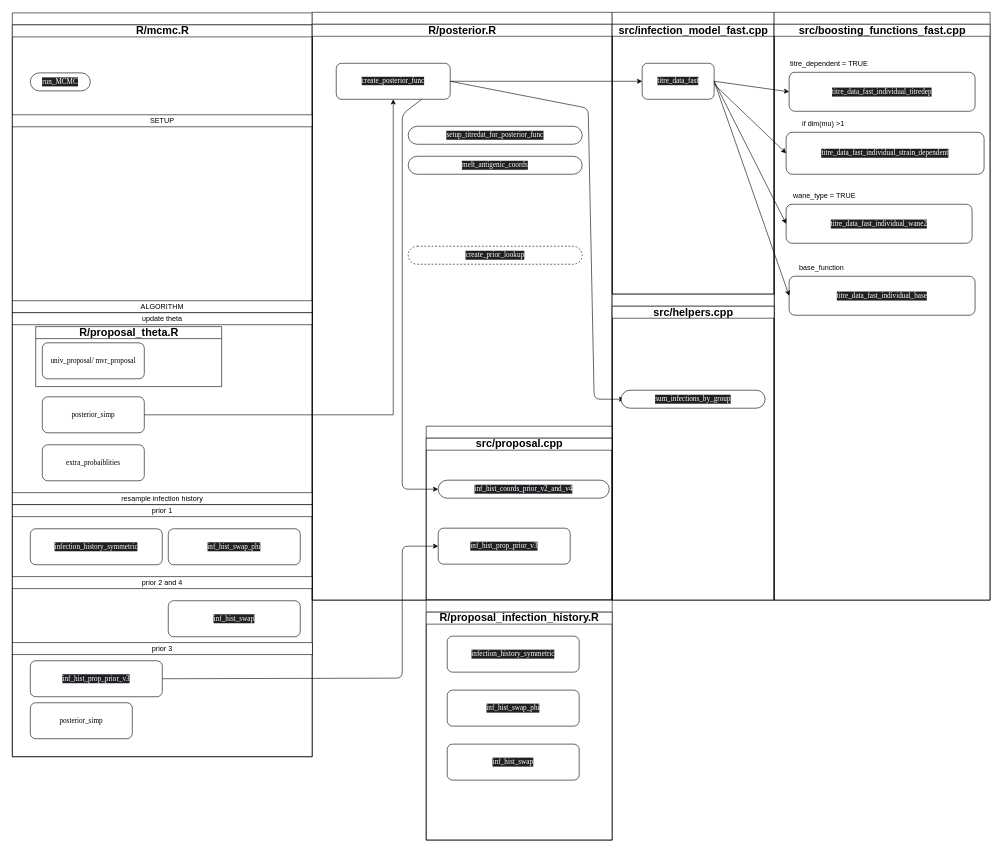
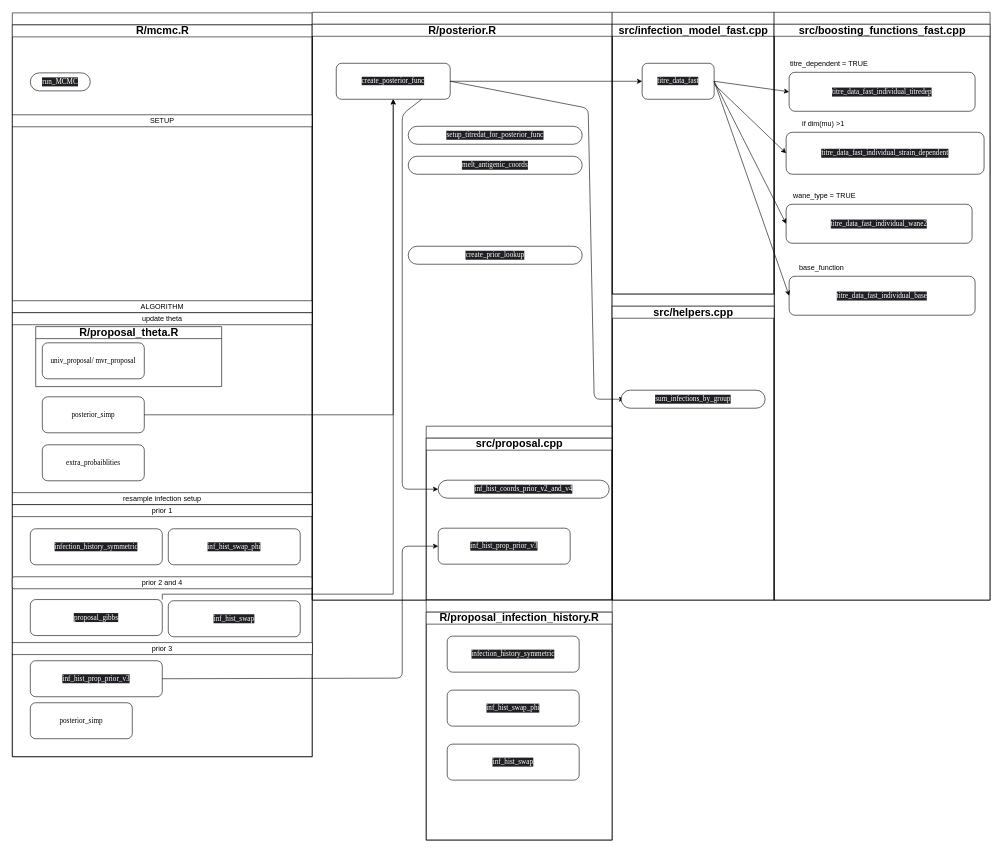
(495, 255) -> (495, 255)
(162, 499) -> (162, 499)
(162, 583) -> (162, 583)
none -> (364, 594)
none -> (96, 618)
